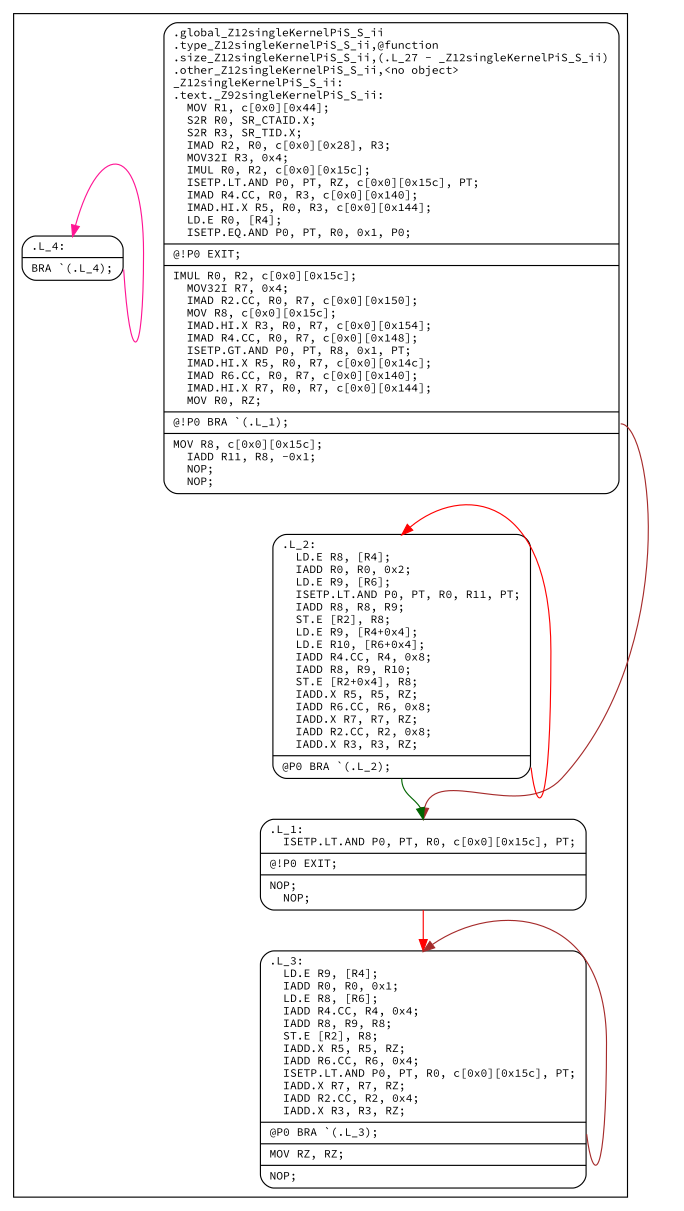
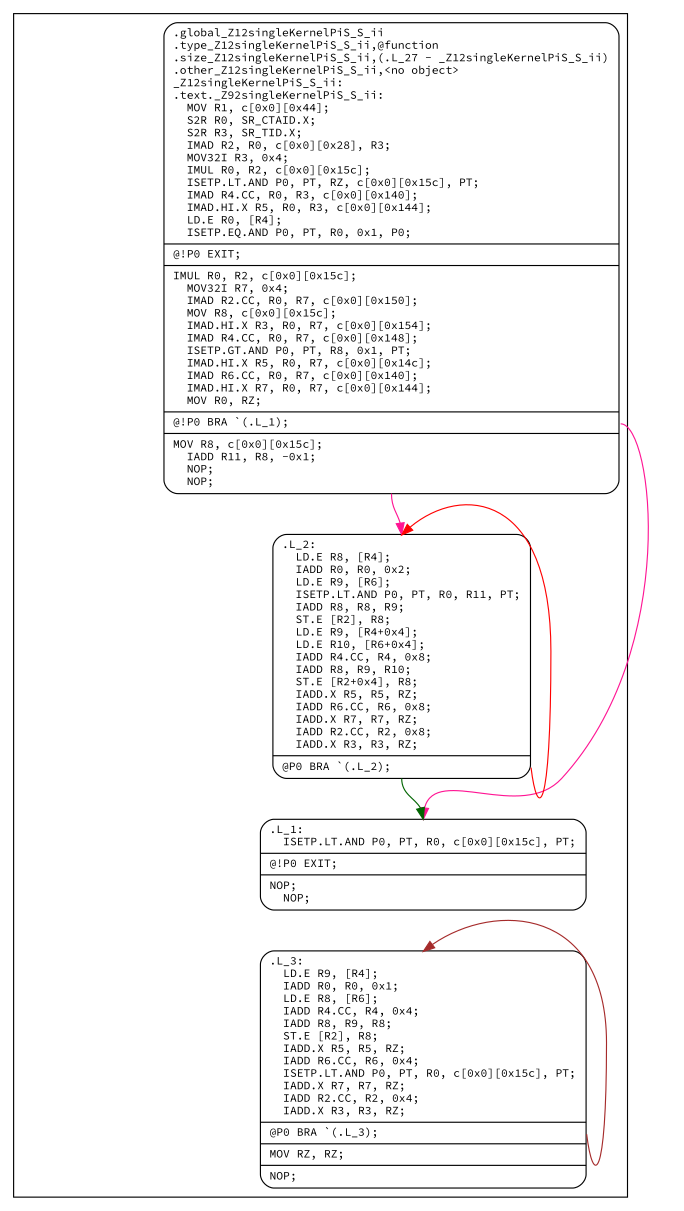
(73, 258) -> none
none -> (394, 509)
(615, 691) -> (615, 691)
(423, 925) -> none
